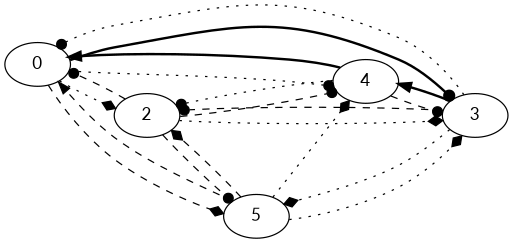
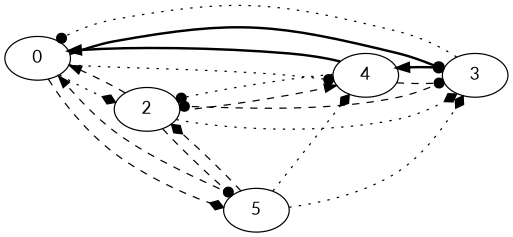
(102, 87) -> (103, 81)
(254, 107) -> (256, 101)
(378, 175) -> none
